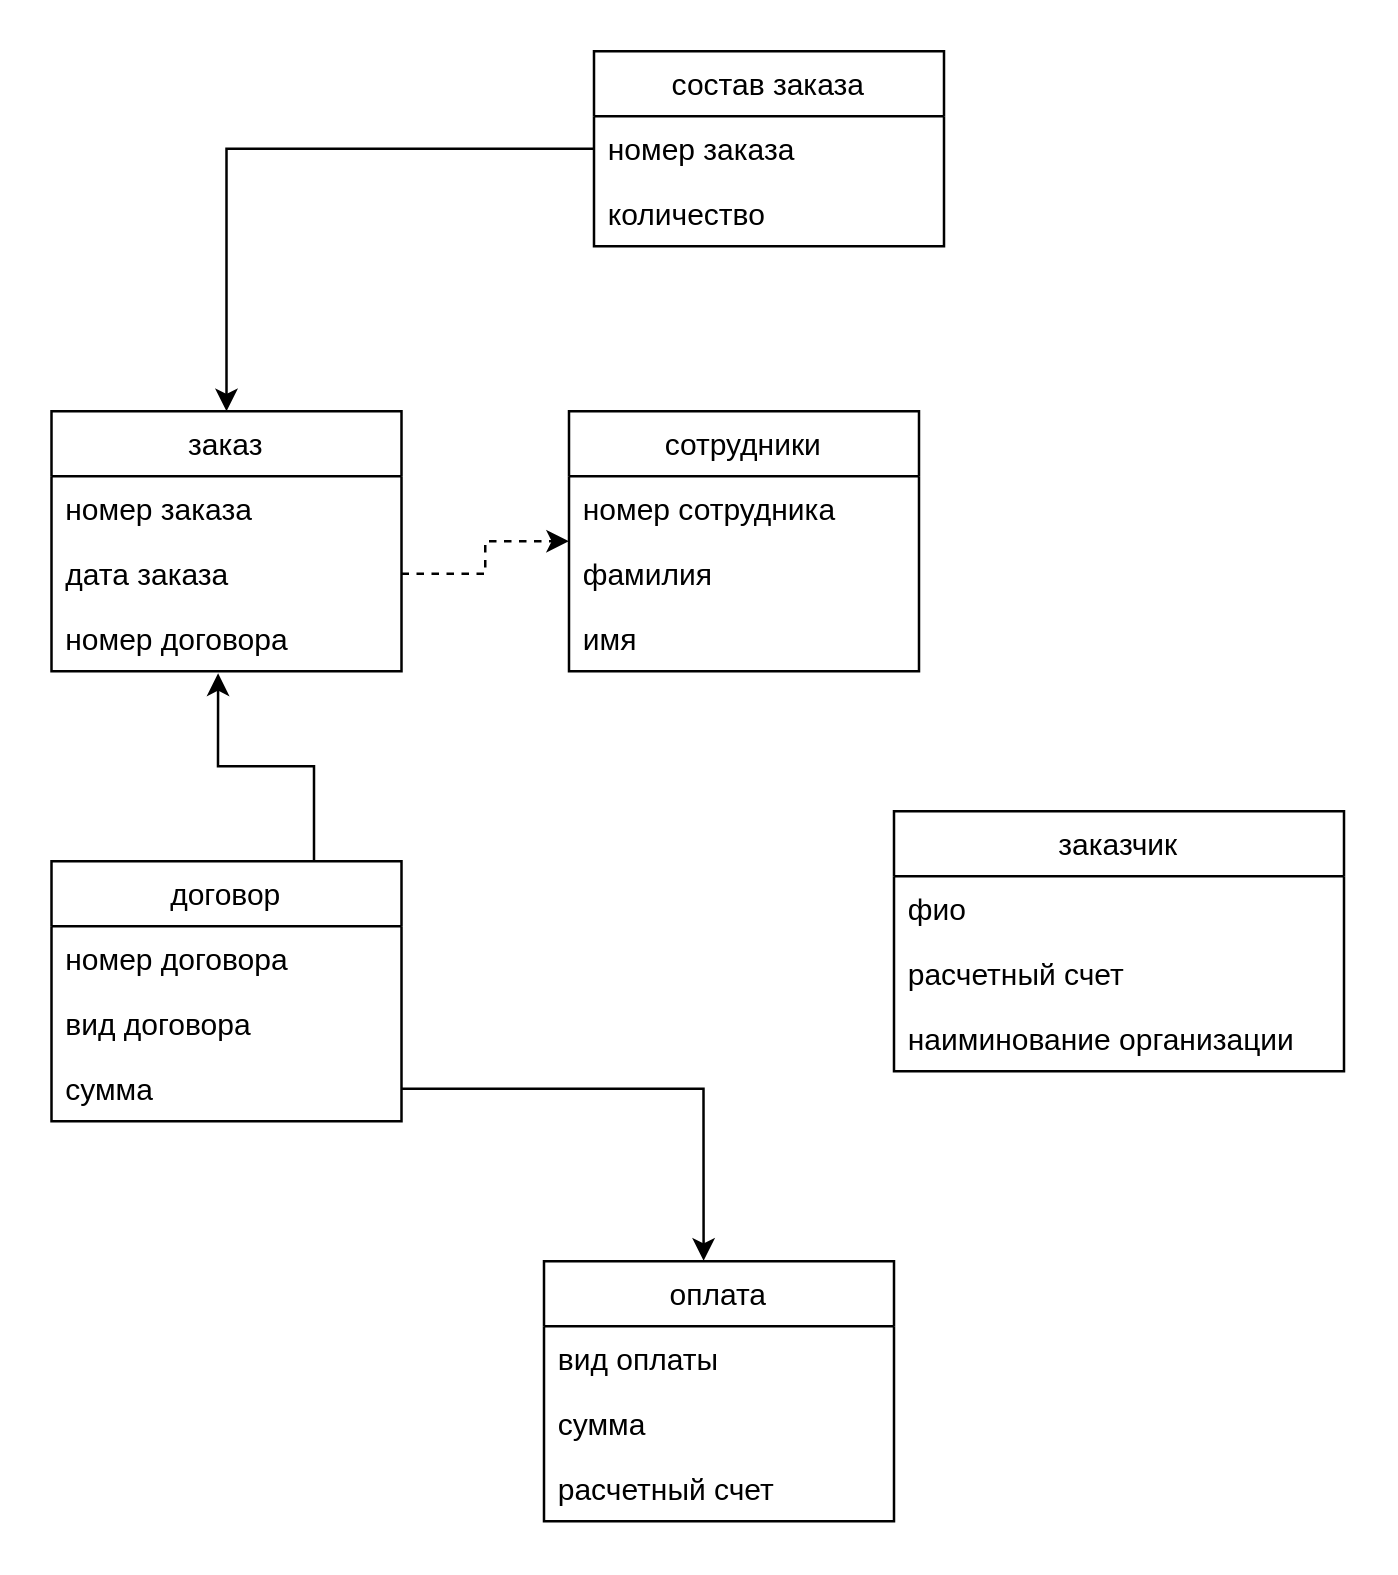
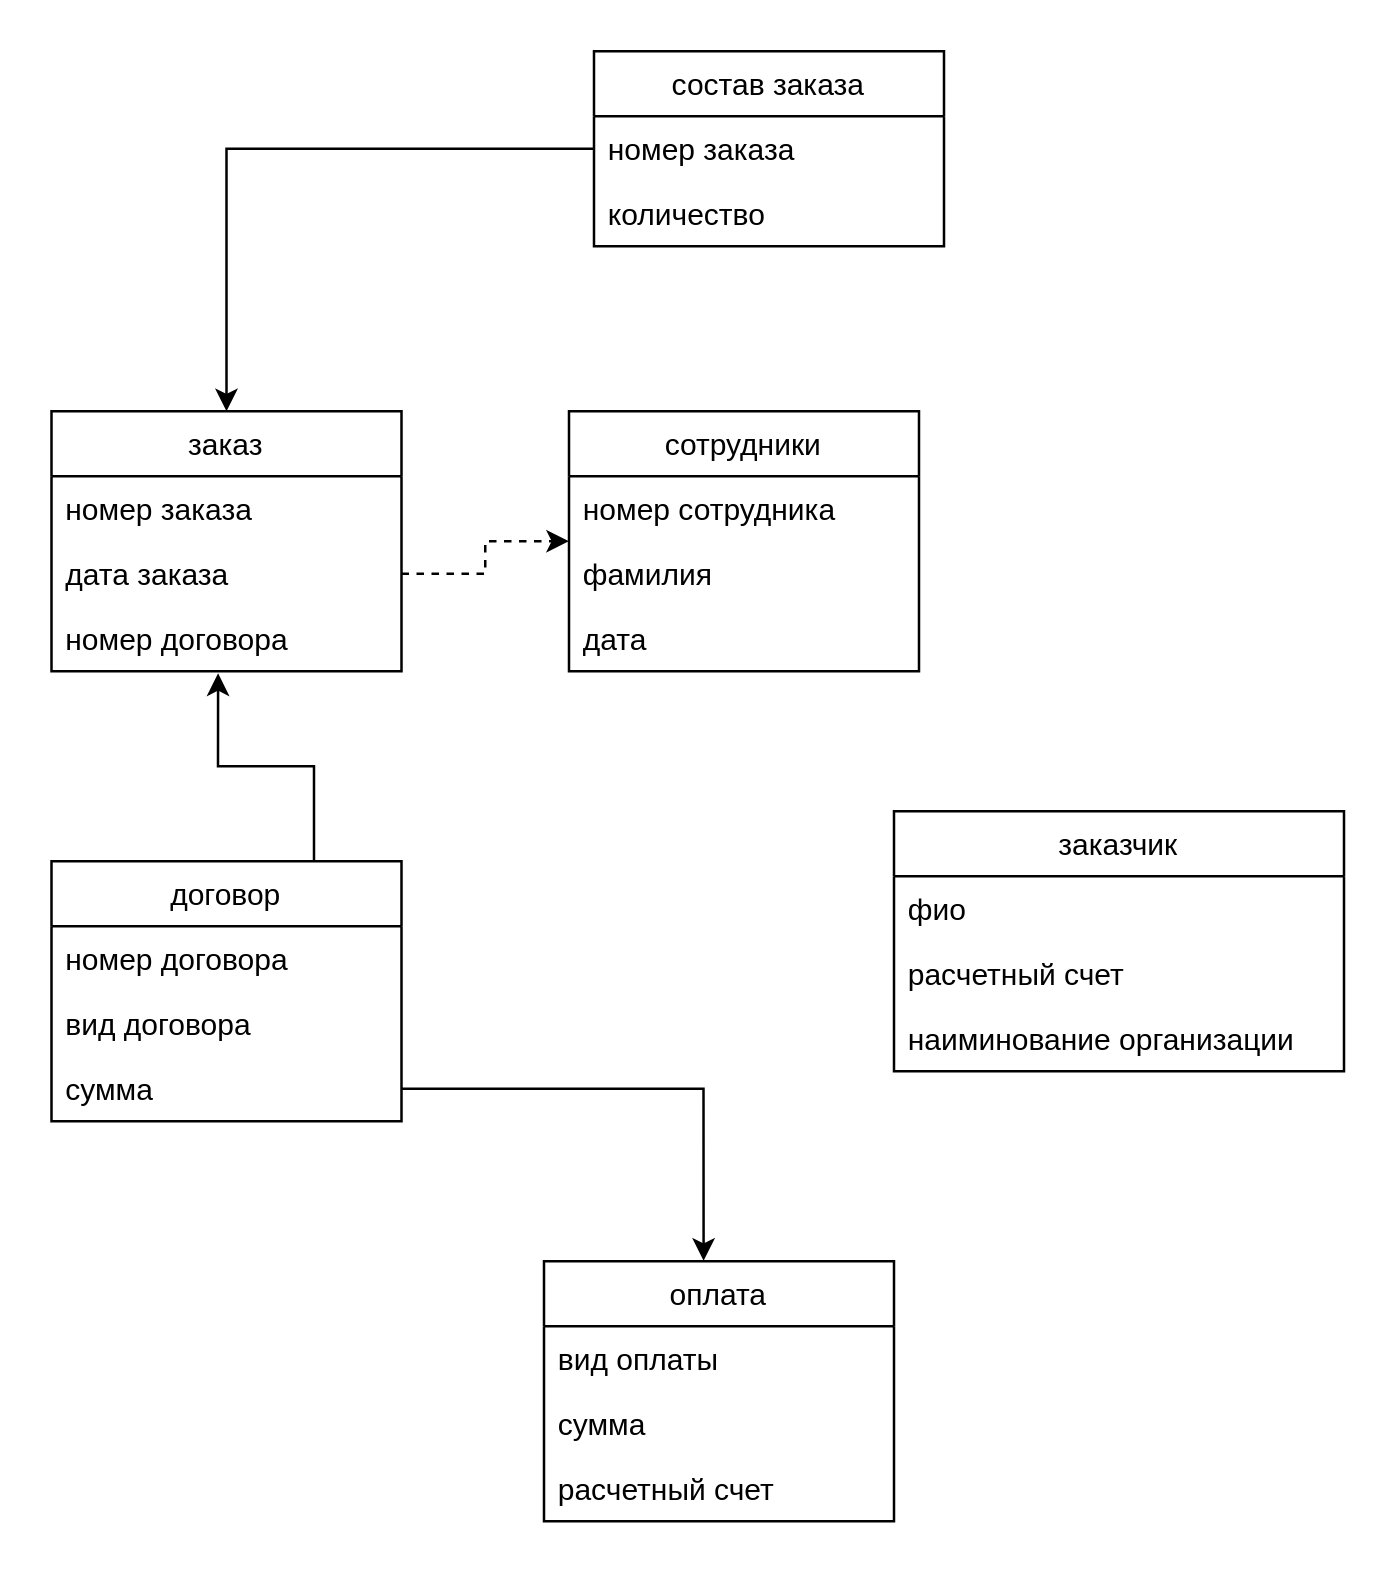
(608, 640) -> (616, 640)
